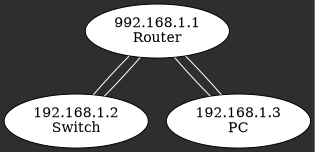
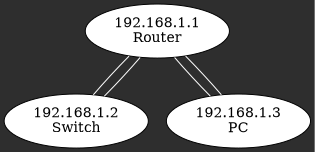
(157, 31) -> (157, 31)
